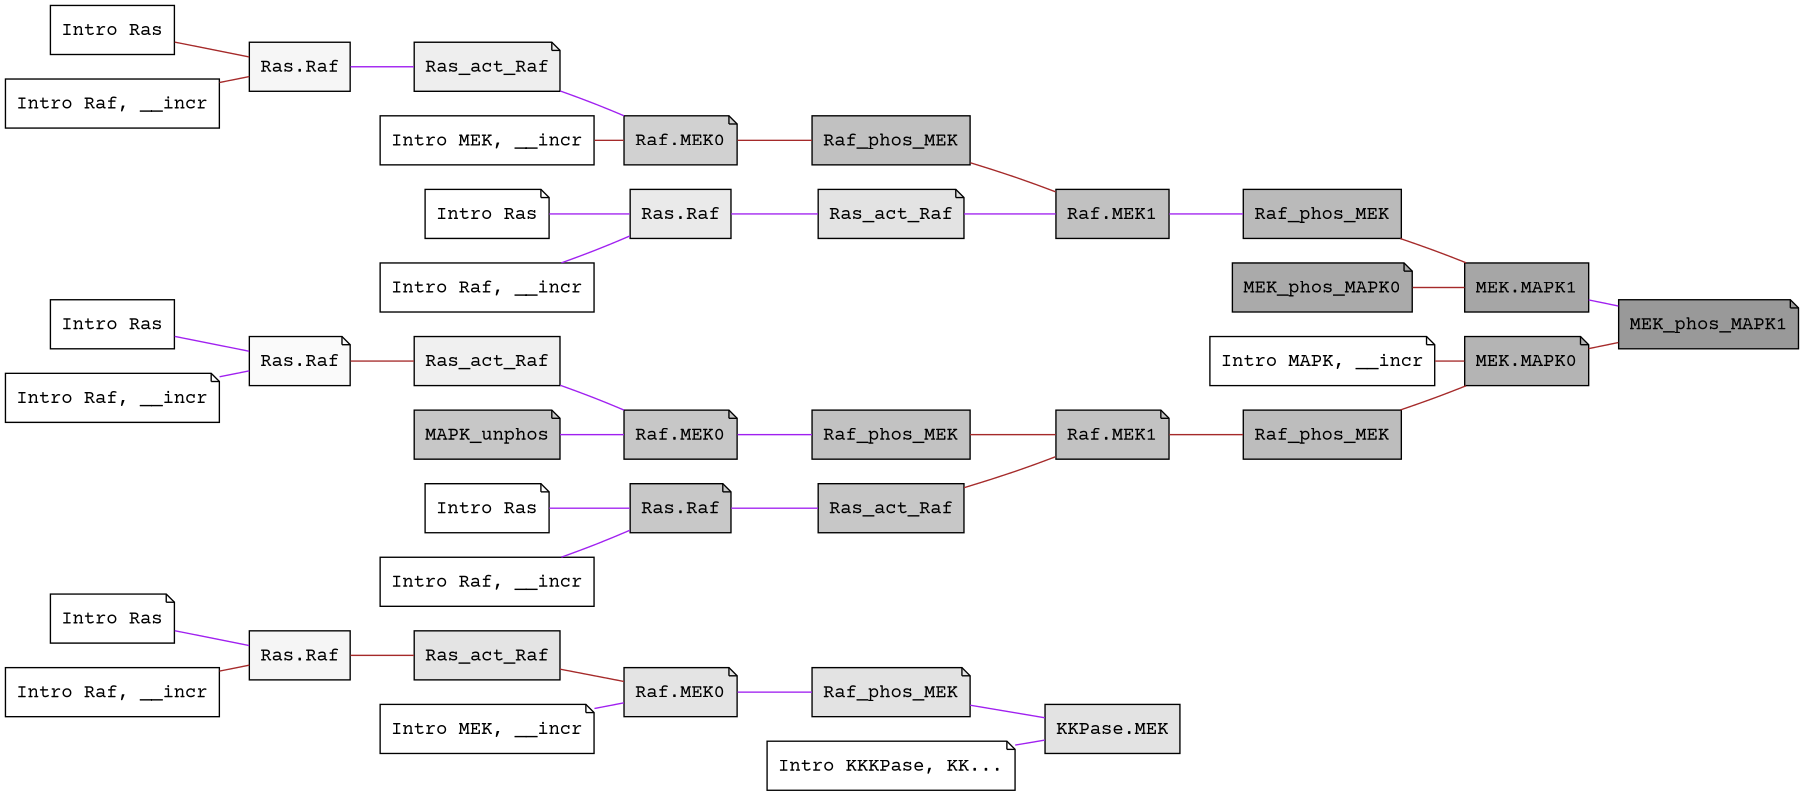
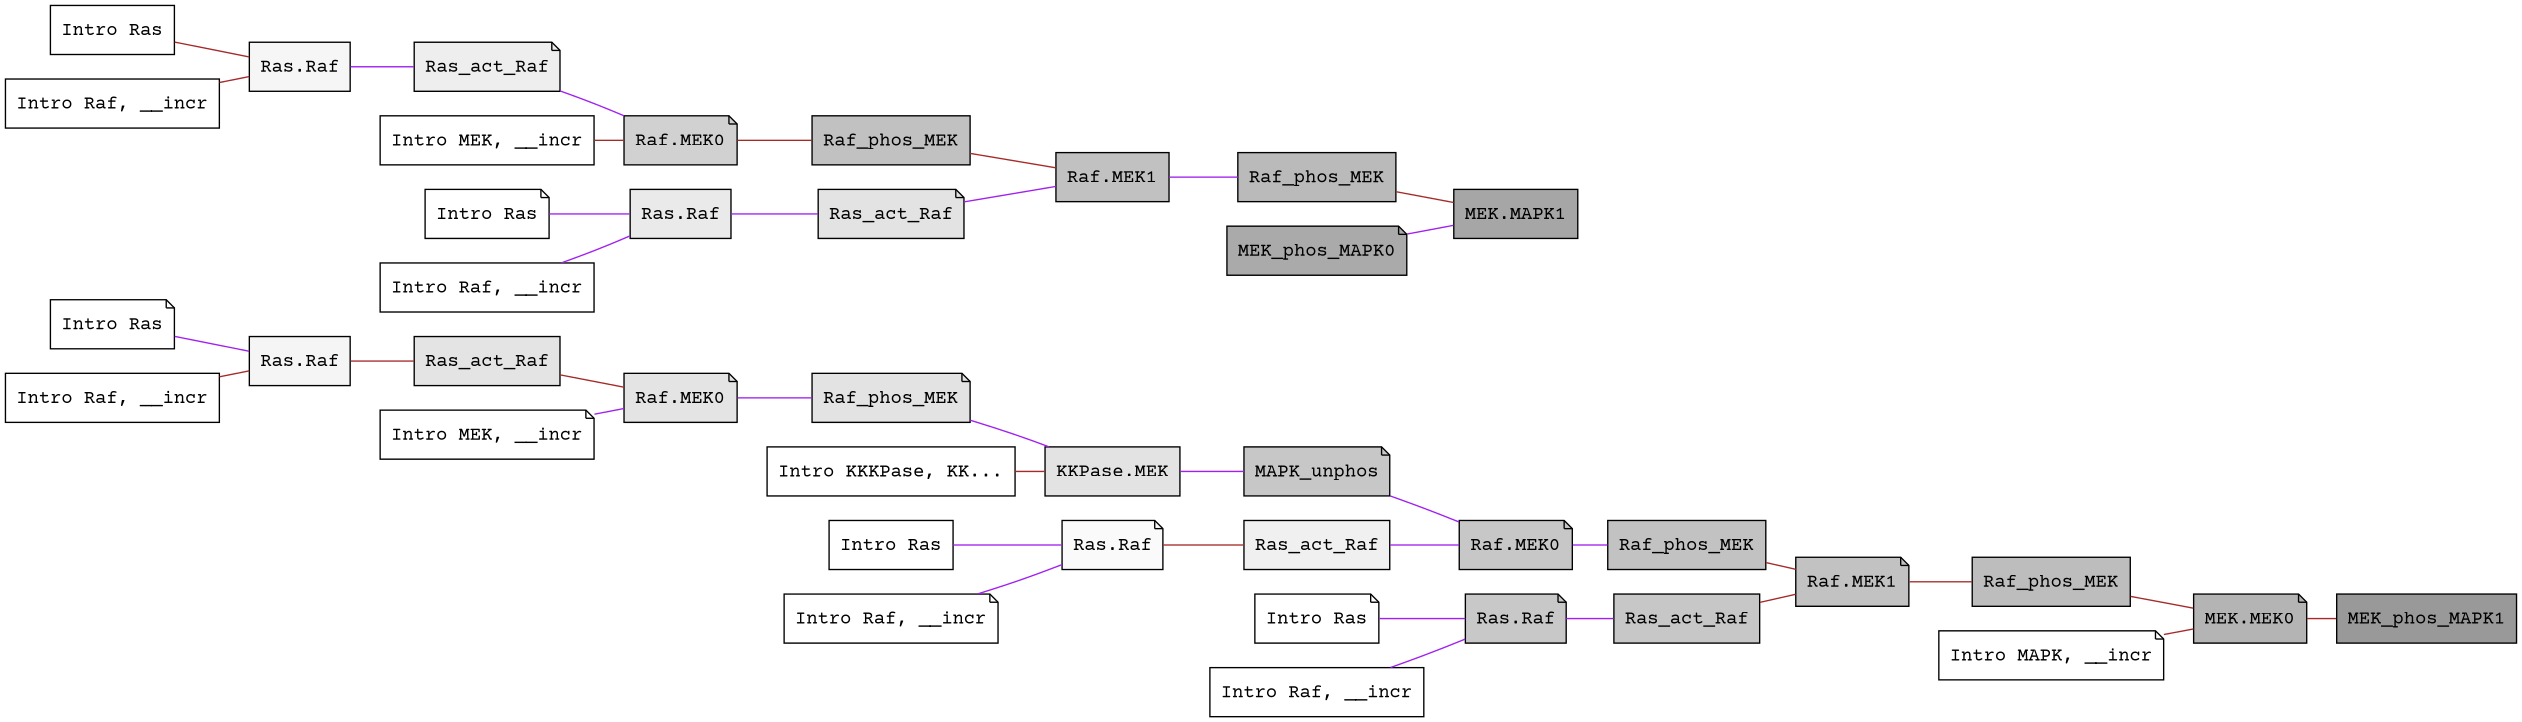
(1439, 287) -> (1430, 230)
(1603, 303) -> none
(1709, 324) -> (2427, 619)
(1527, 361) -> (2250, 619)
none -> (1212, 471)
(1030, 743) -> (1030, 471)
(891, 766) -> (891, 471)
